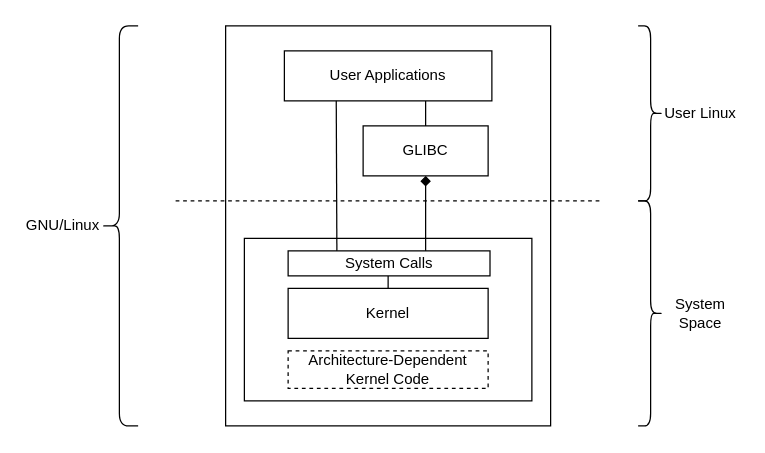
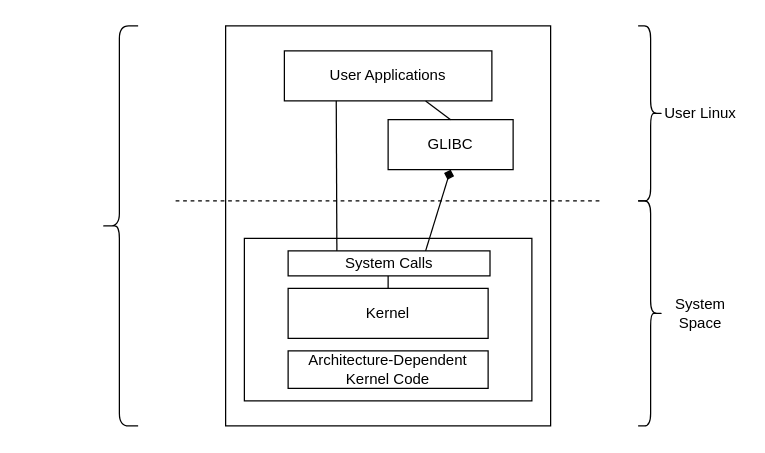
(426, 151) -> (451, 144)
(63, 226) -> none
(388, 369) -> (388, 369)
